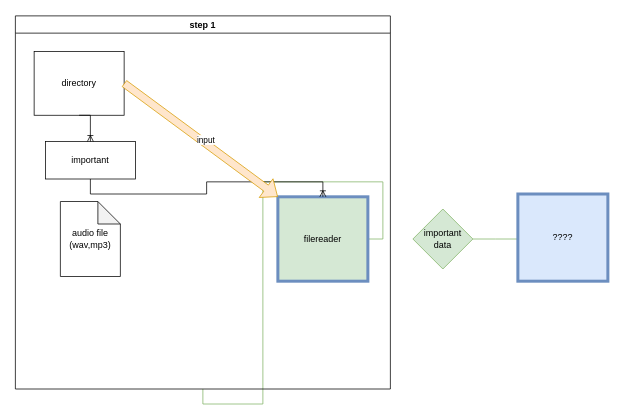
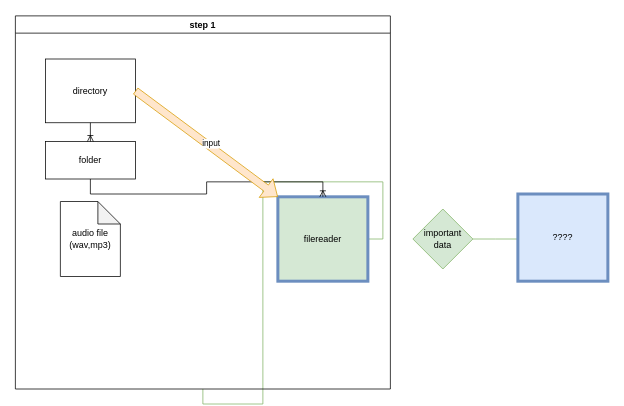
(79, 83) -> (90, 91)
(90, 160) -> (90, 160)
